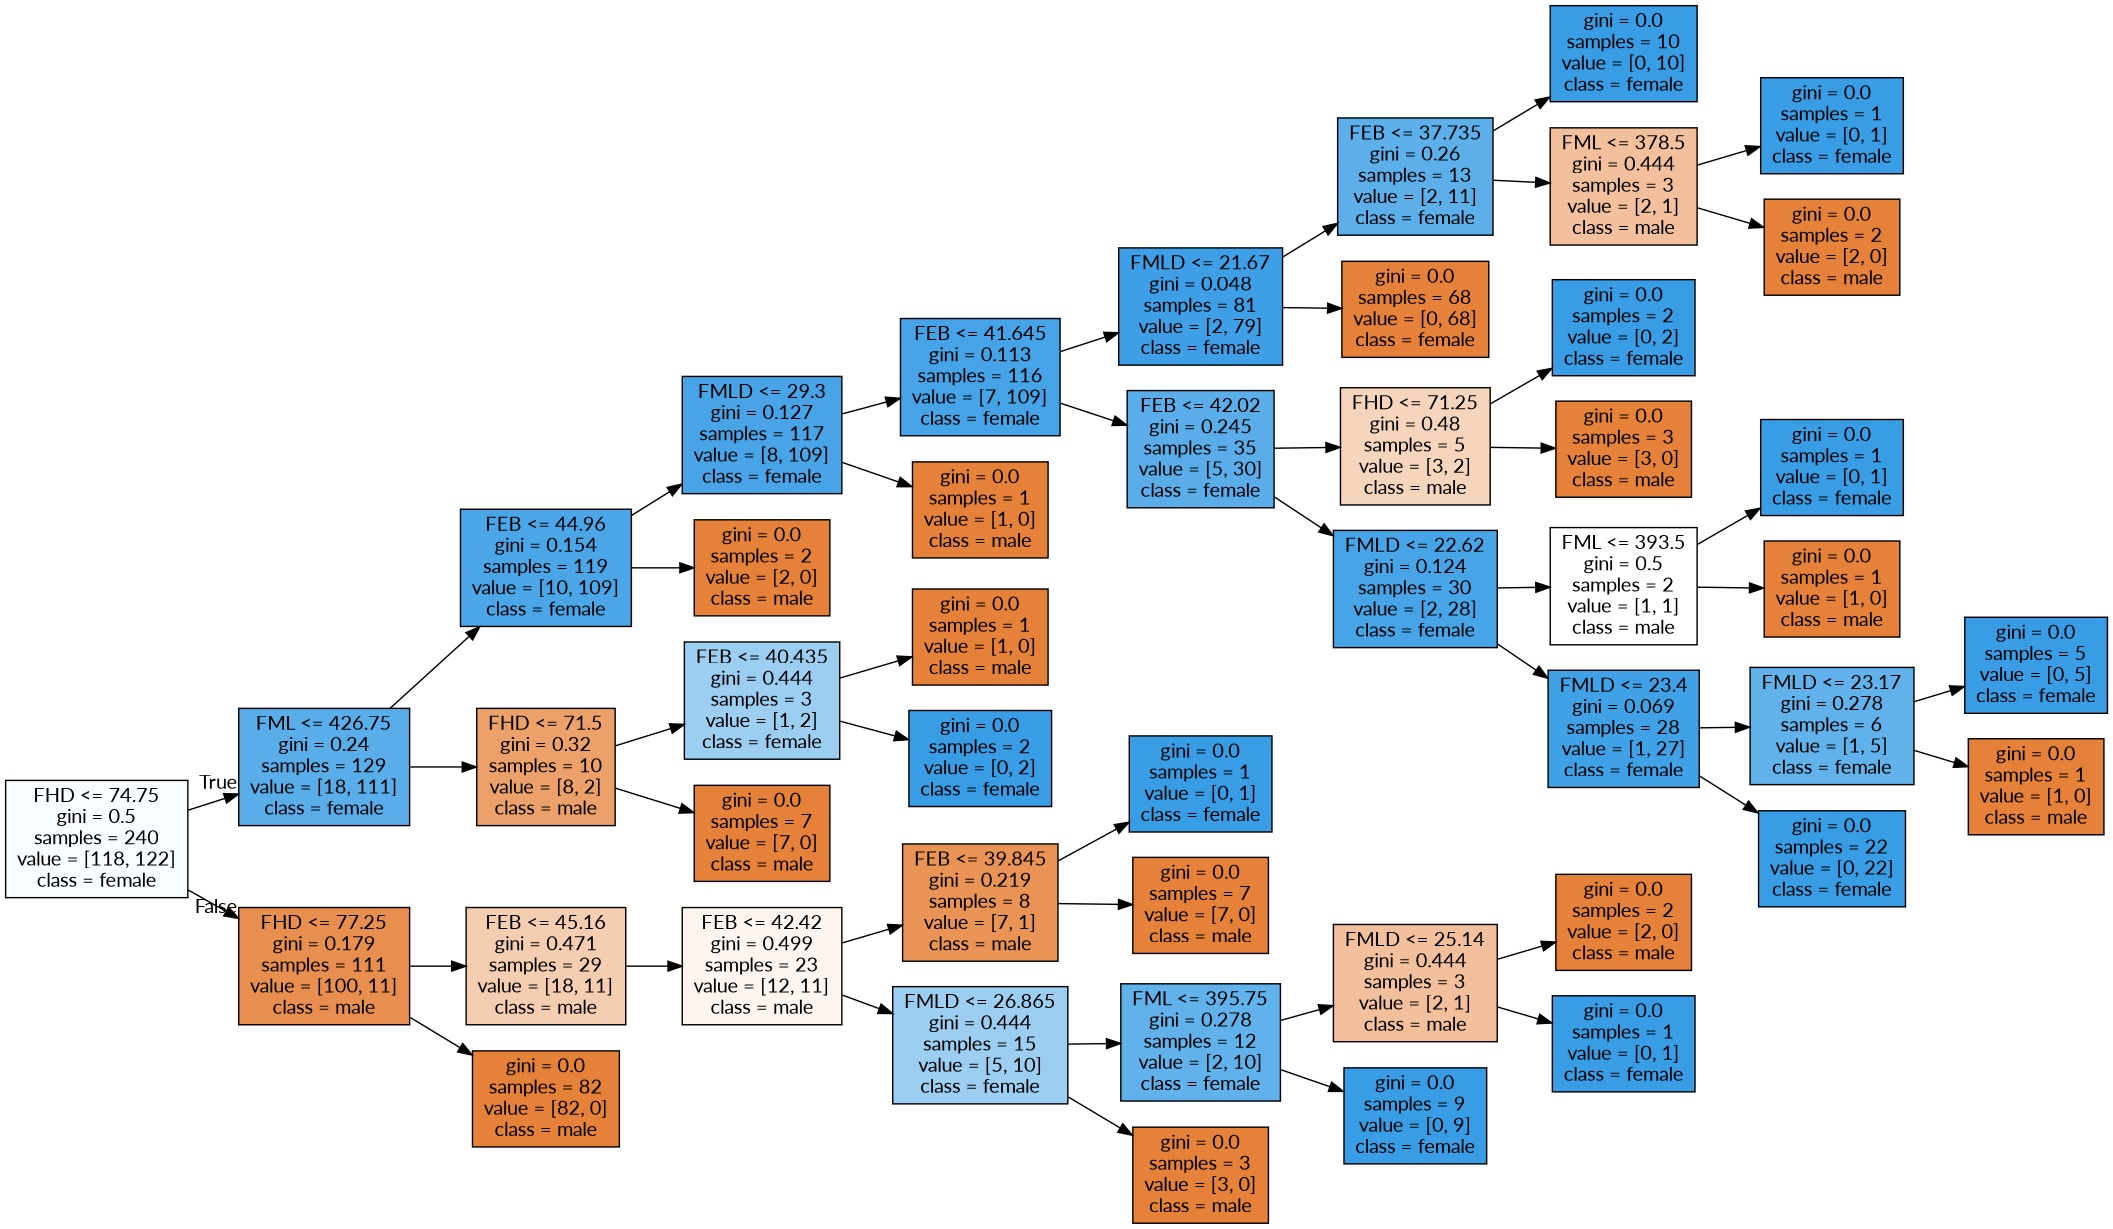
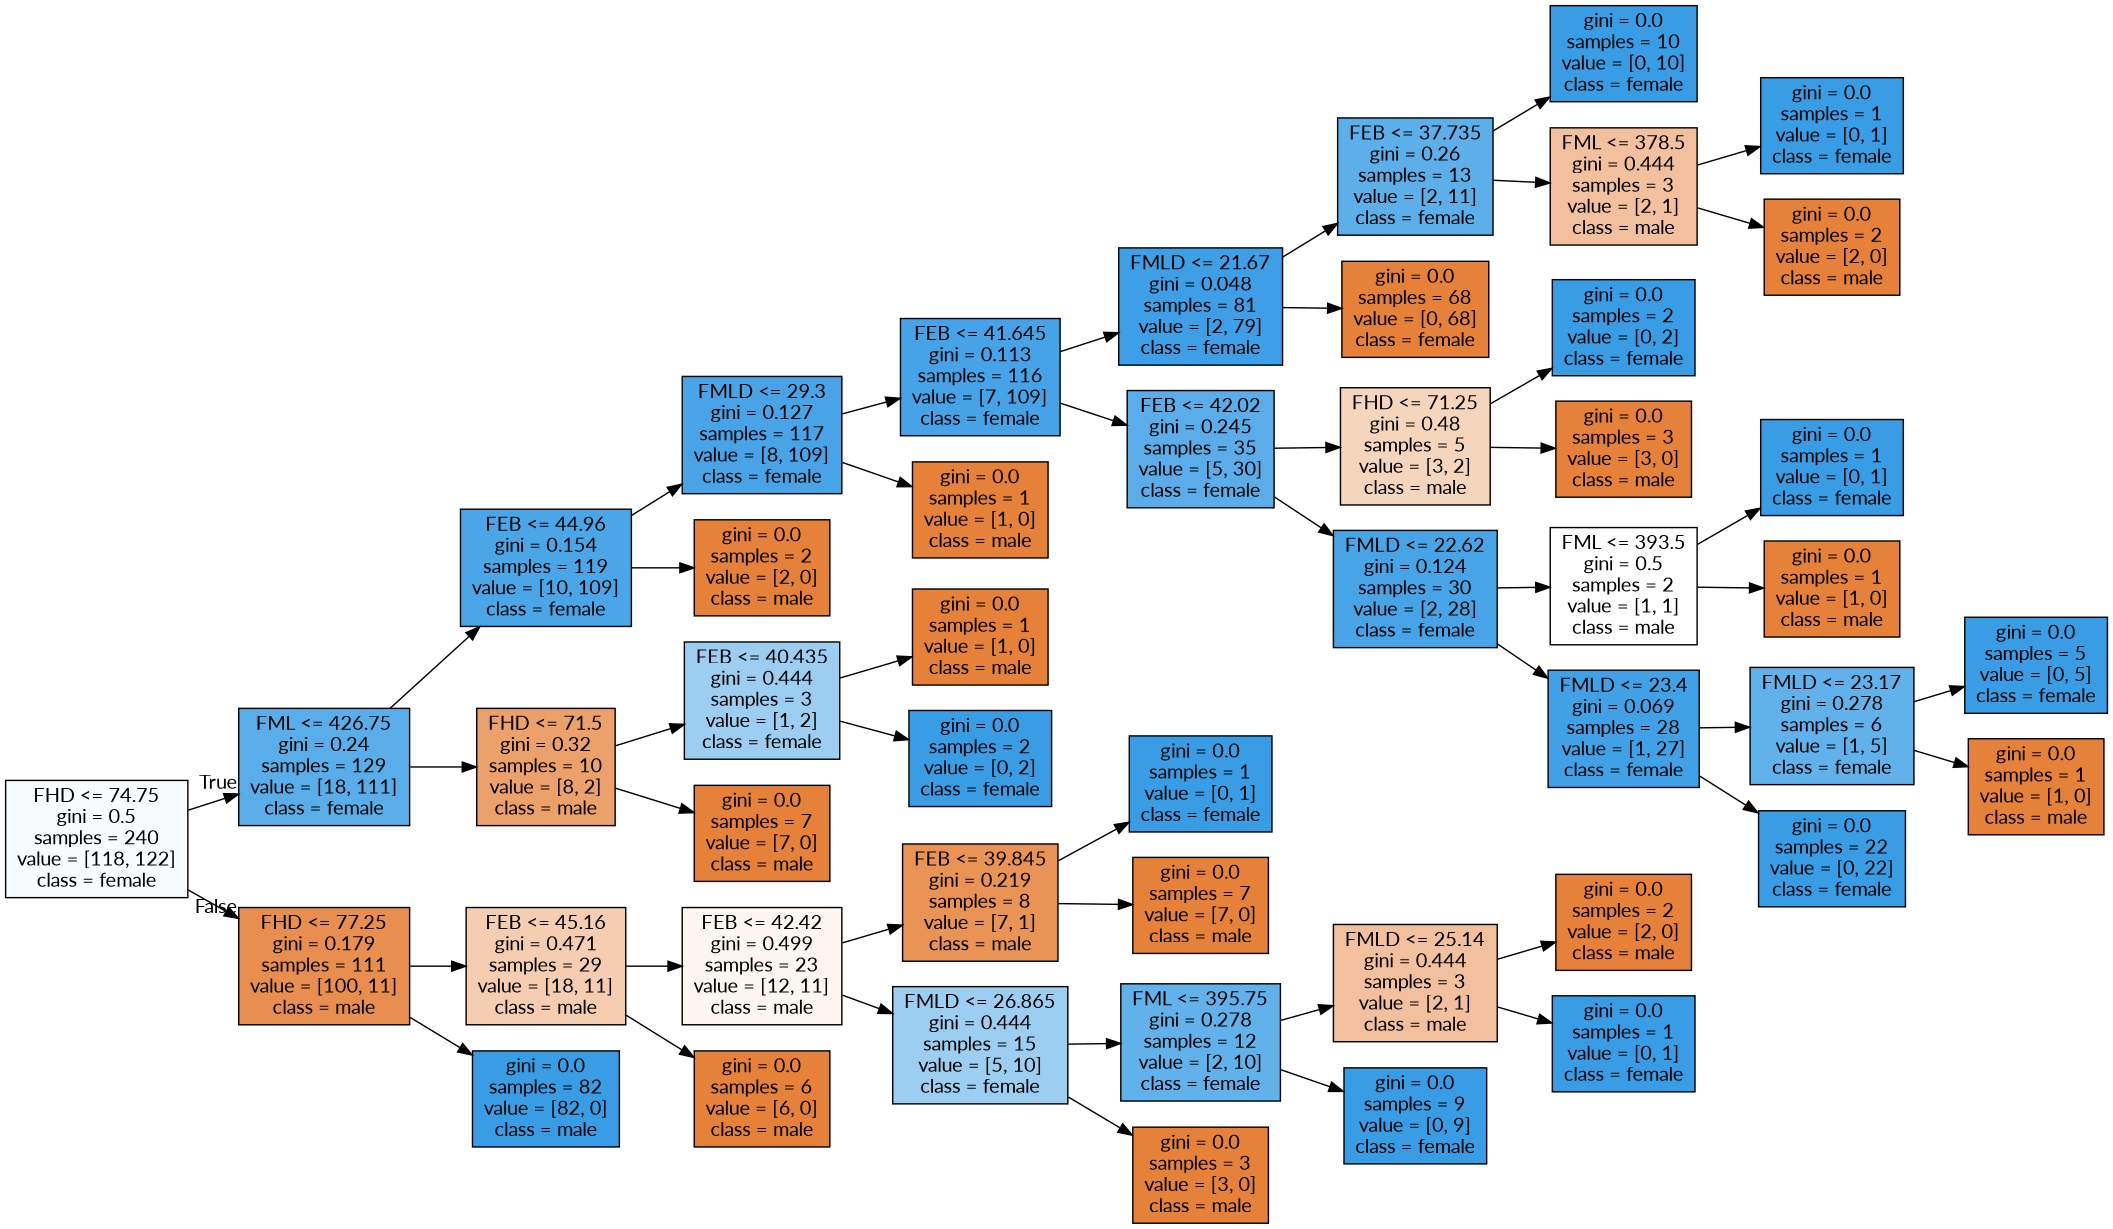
(546, 1099) -> (546, 1099)
none -> (762, 1099)
